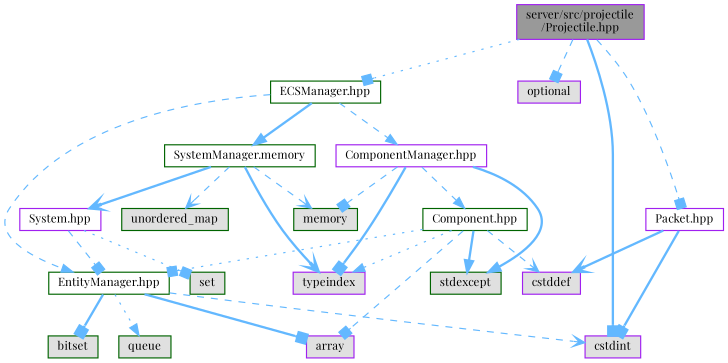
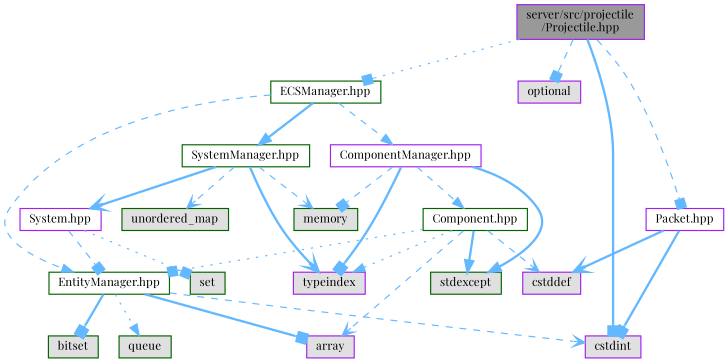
(240, 156) -> (246, 156)
(407, 279) -> (407, 279)
